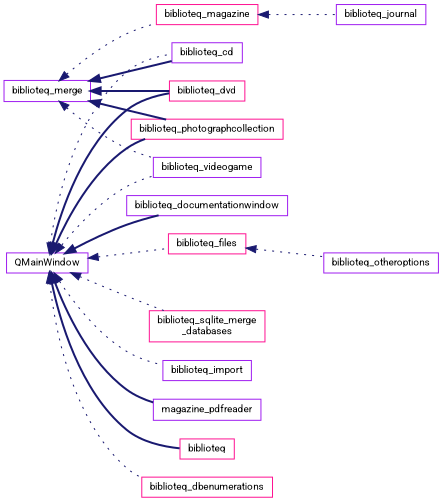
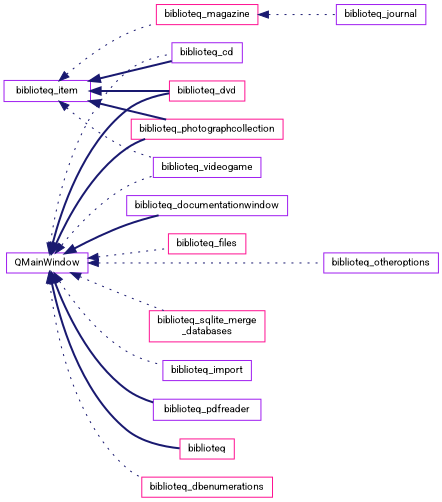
(47, 91) -> (47, 91)
(290, 253) -> (211, 263)
(207, 410) -> (207, 410)
